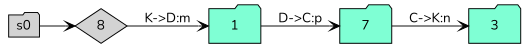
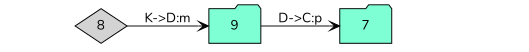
(24, 26) -> none
(235, 26) -> (235, 26)
(495, 26) -> none
